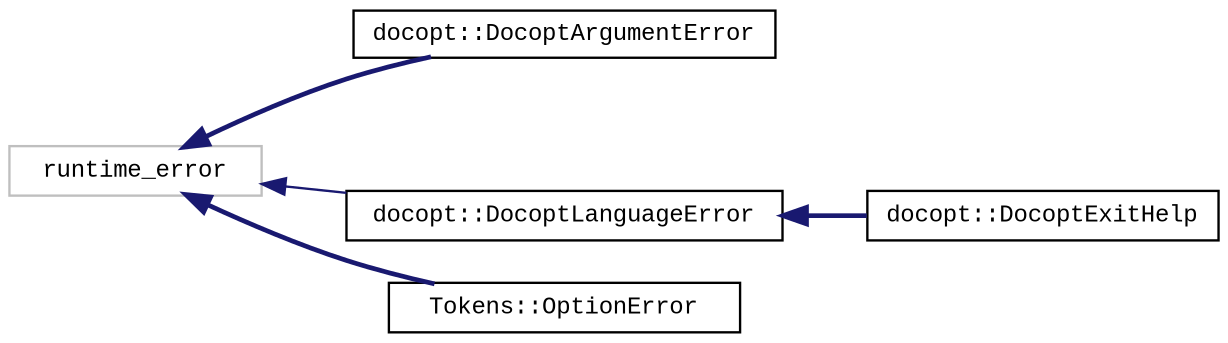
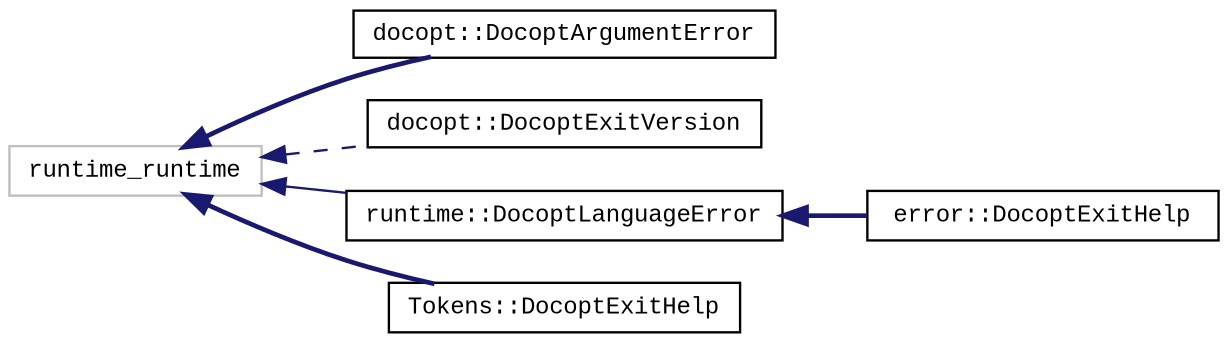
none -> (564, 124)
(136, 171) -> (136, 171)
(564, 216) -> (564, 216)
(1043, 216) -> (1043, 216)
(564, 308) -> (564, 308)
